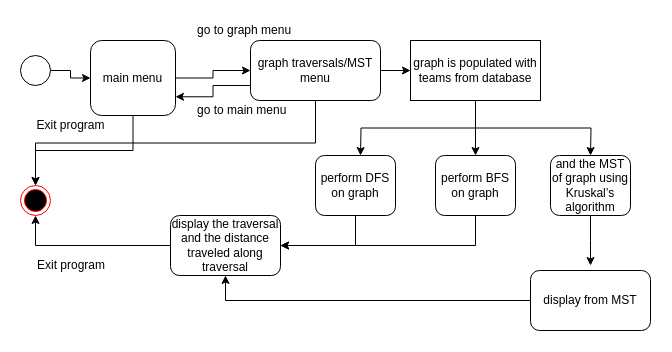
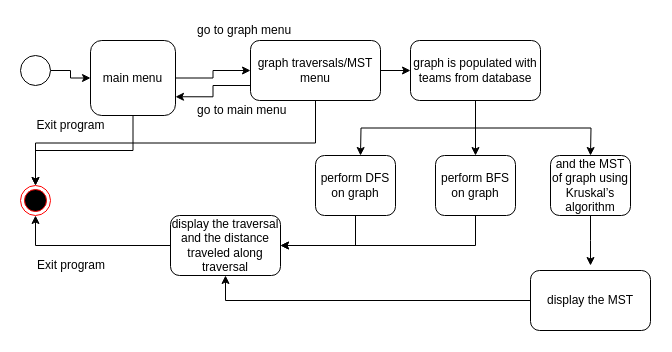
(476, 71) -> (476, 71)
(591, 301) -> (591, 301)
